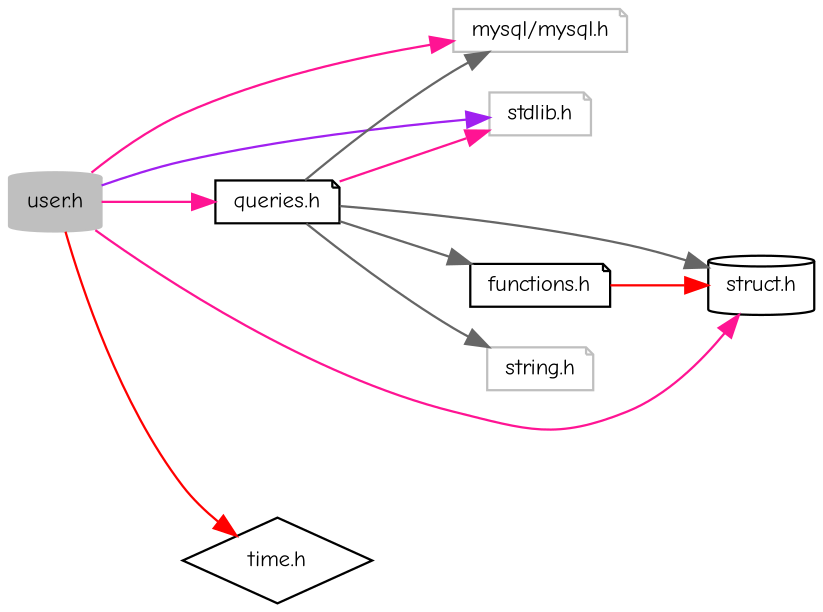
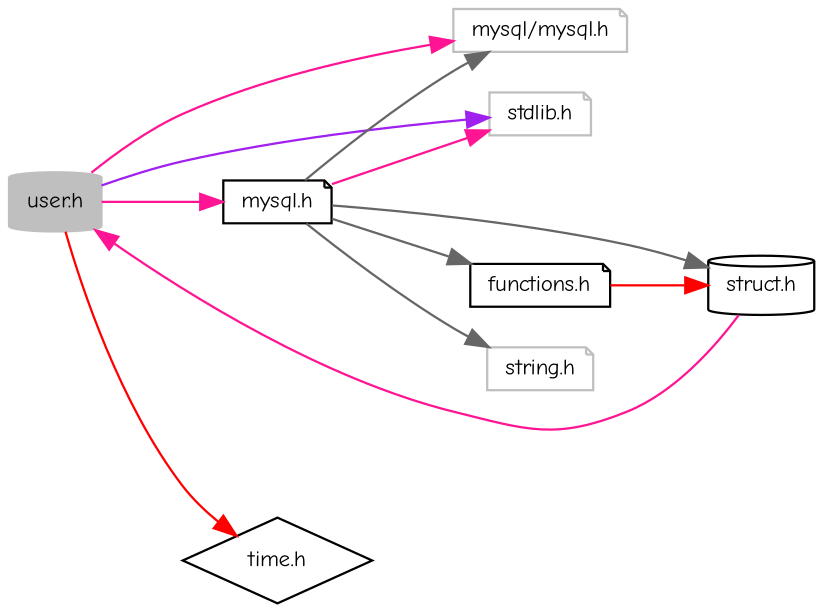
(277, 202) -> (277, 202)
(406, 398) -> (428, 404)
